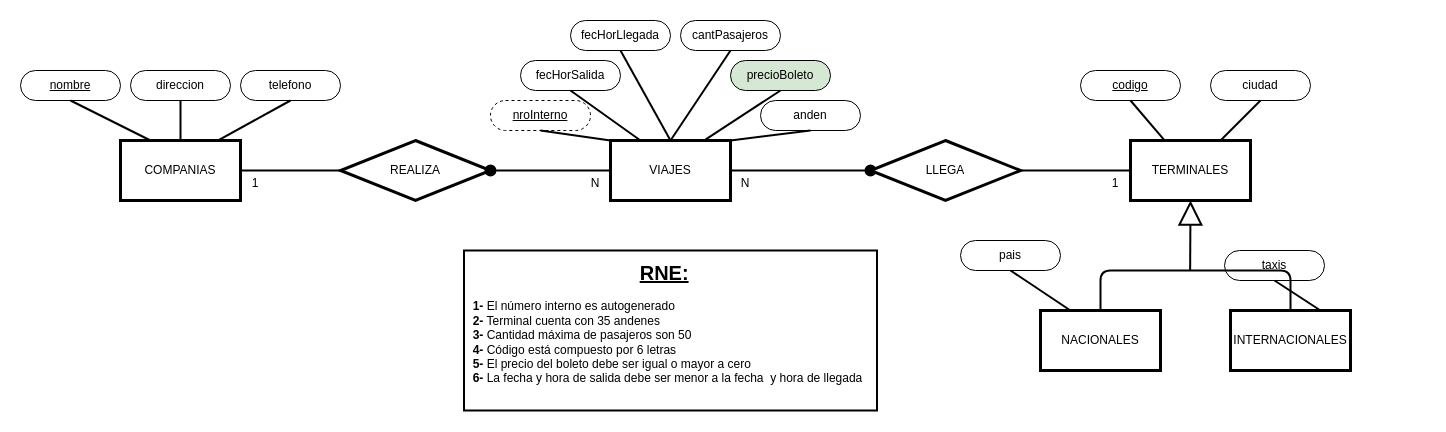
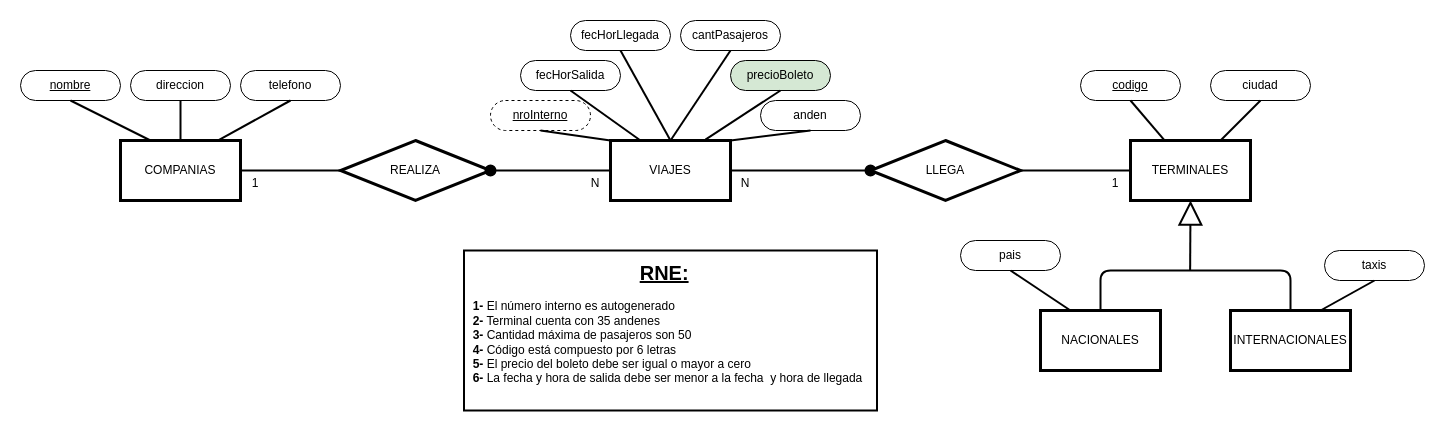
(1275, 266) -> (1375, 266)
